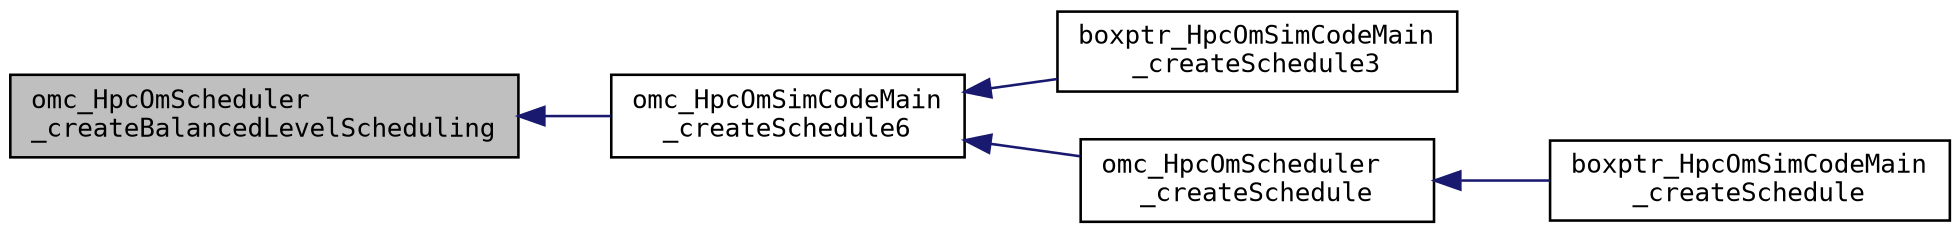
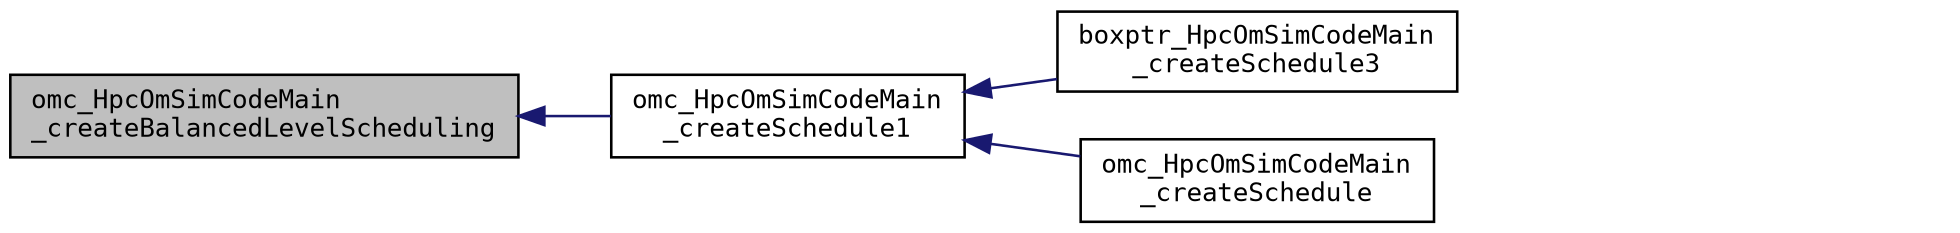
(264, 116) -> (264, 116)
(788, 116) -> (788, 116)
(1257, 181) -> (1257, 181)
(1750, 181) -> none
